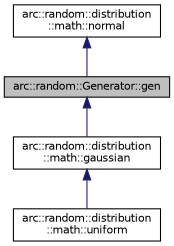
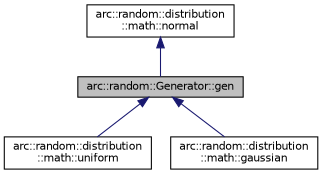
(87, 194) -> (119, 120)
